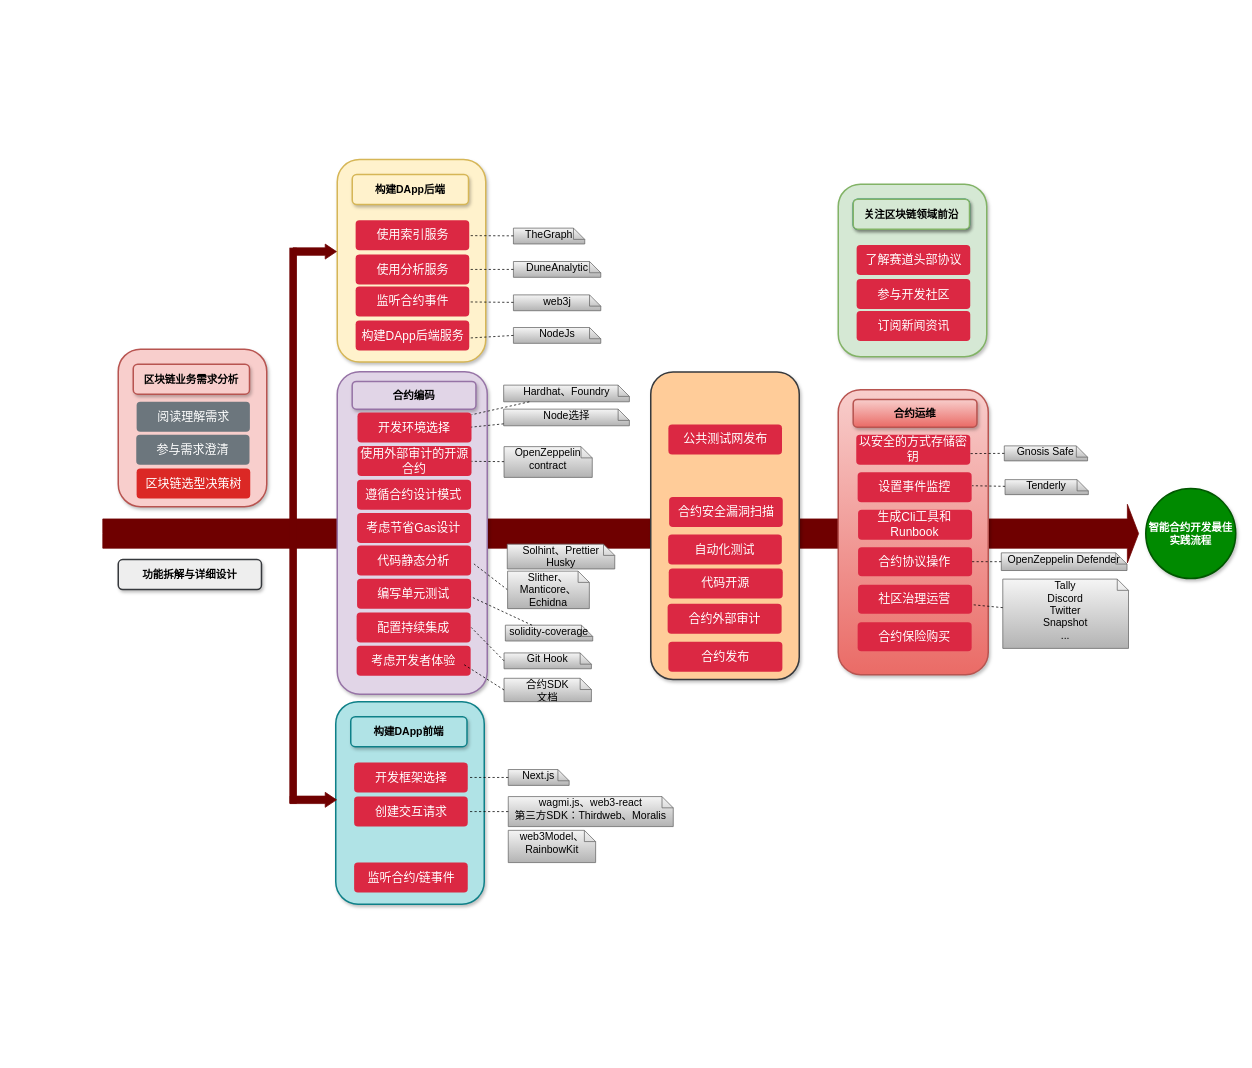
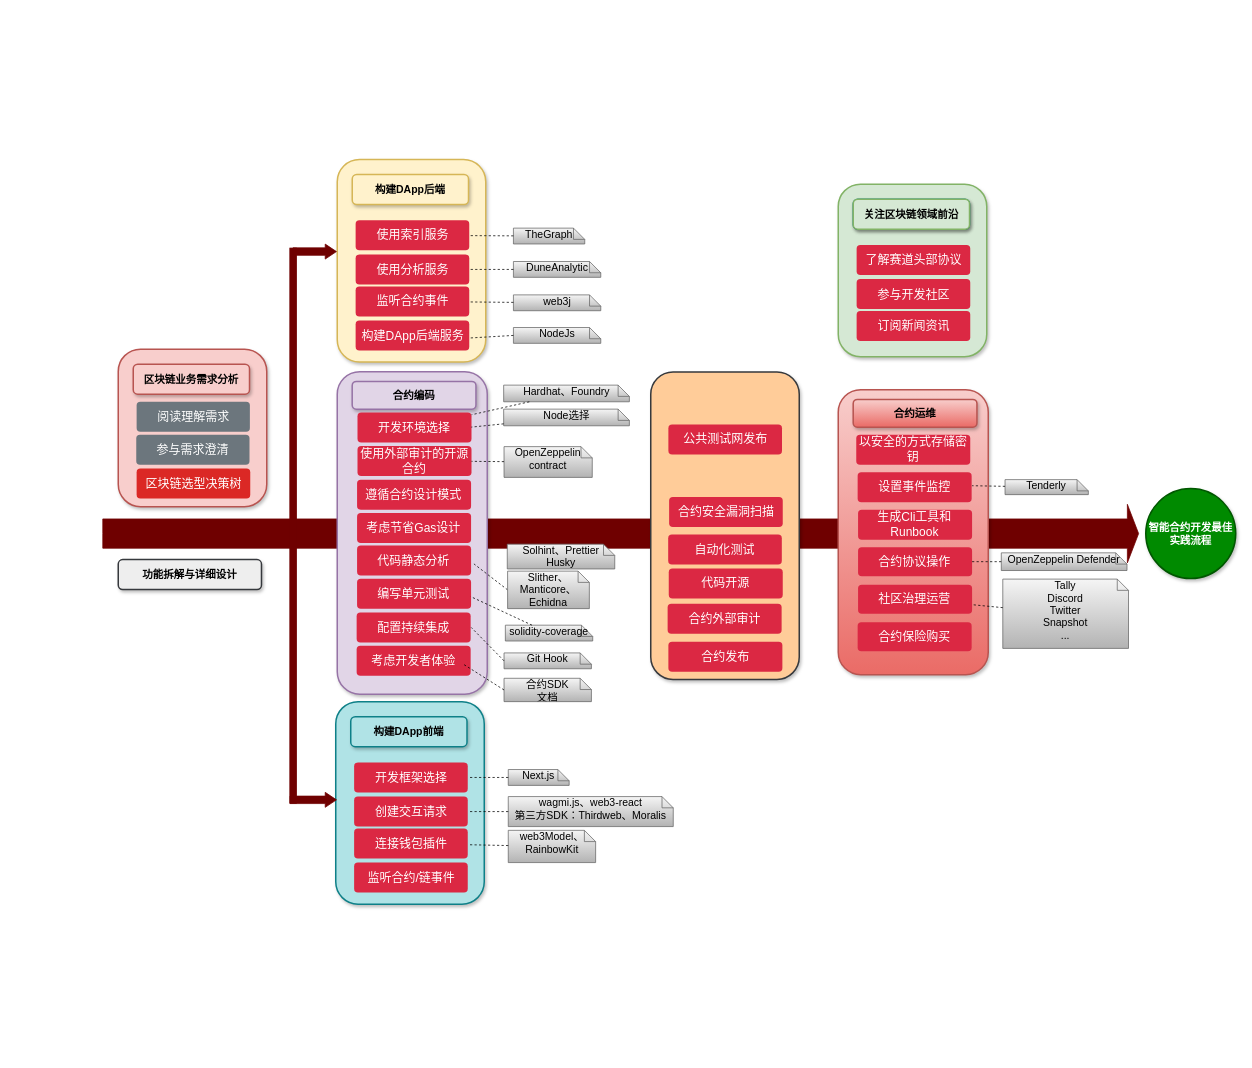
(987, 453) -> none
(1046, 453) -> none
none -> (411, 844)
none -> (488, 845)
